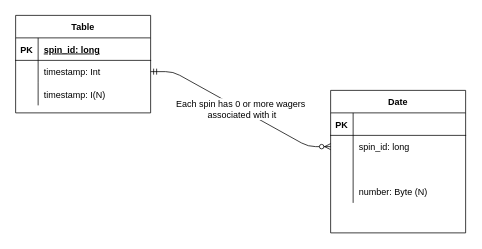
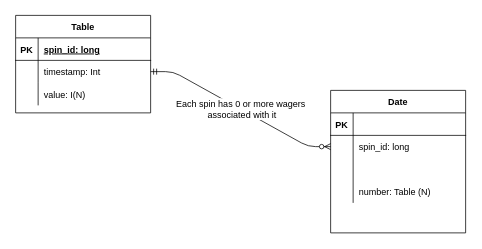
(78, 95) -> (68, 95)
(395, 192) -> (397, 192)
